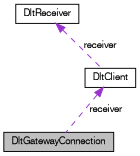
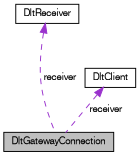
(82, 49) -> (41, 84)
